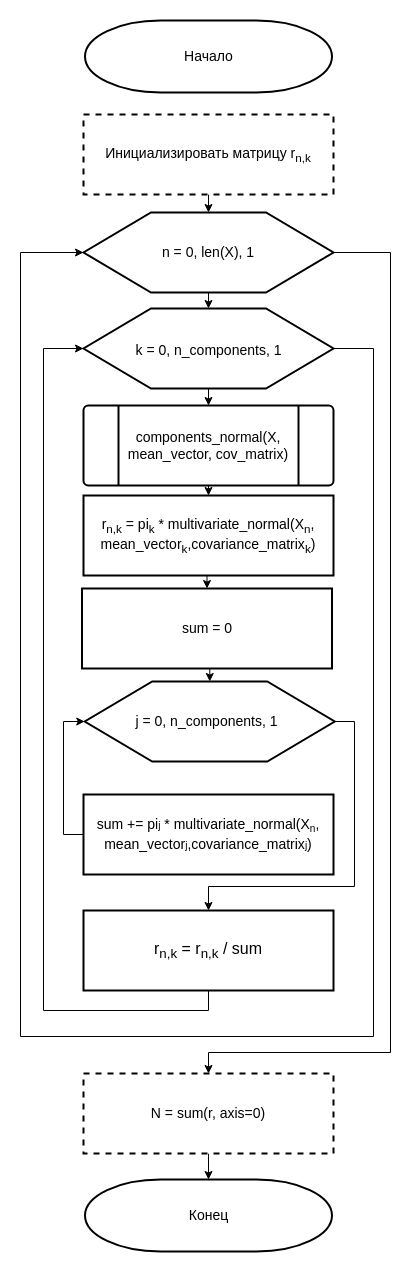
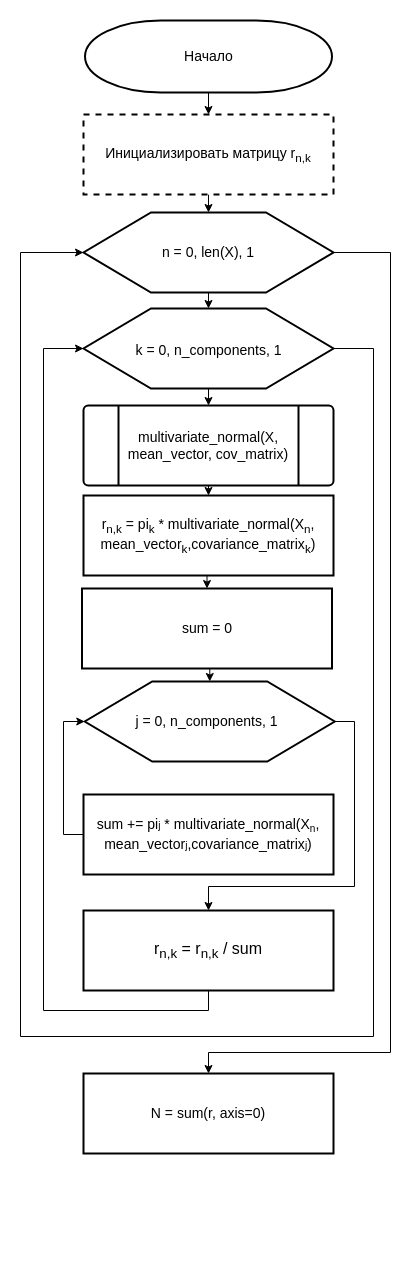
none -> (209, 100)
(209, 446) -> (209, 446)
(209, 1114) -> (209, 1114)
(209, 1163) -> none
(209, 1216) -> none
